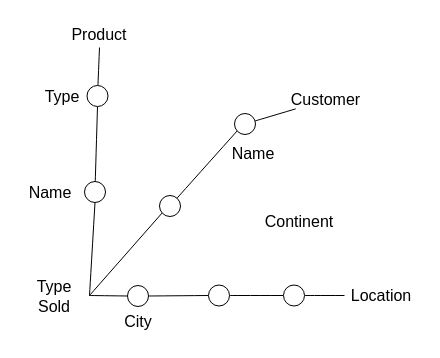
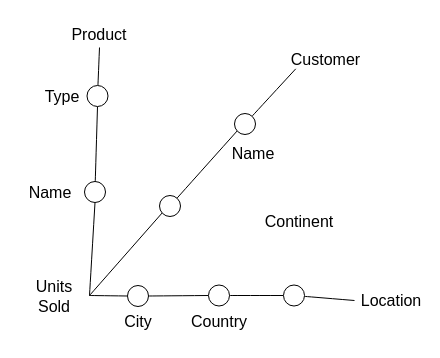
(326, 100) -> (326, 60)
(382, 296) -> (392, 301)
(55, 297) -> (55, 297)
none -> (219, 321)
